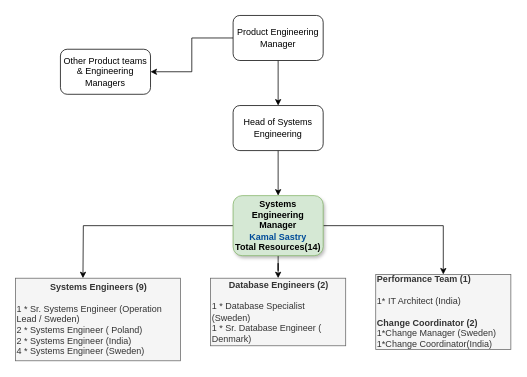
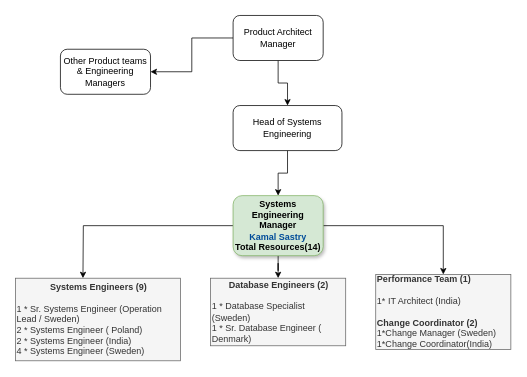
(278, 38) -> (278, 38)
(278, 128) -> (287, 128)
